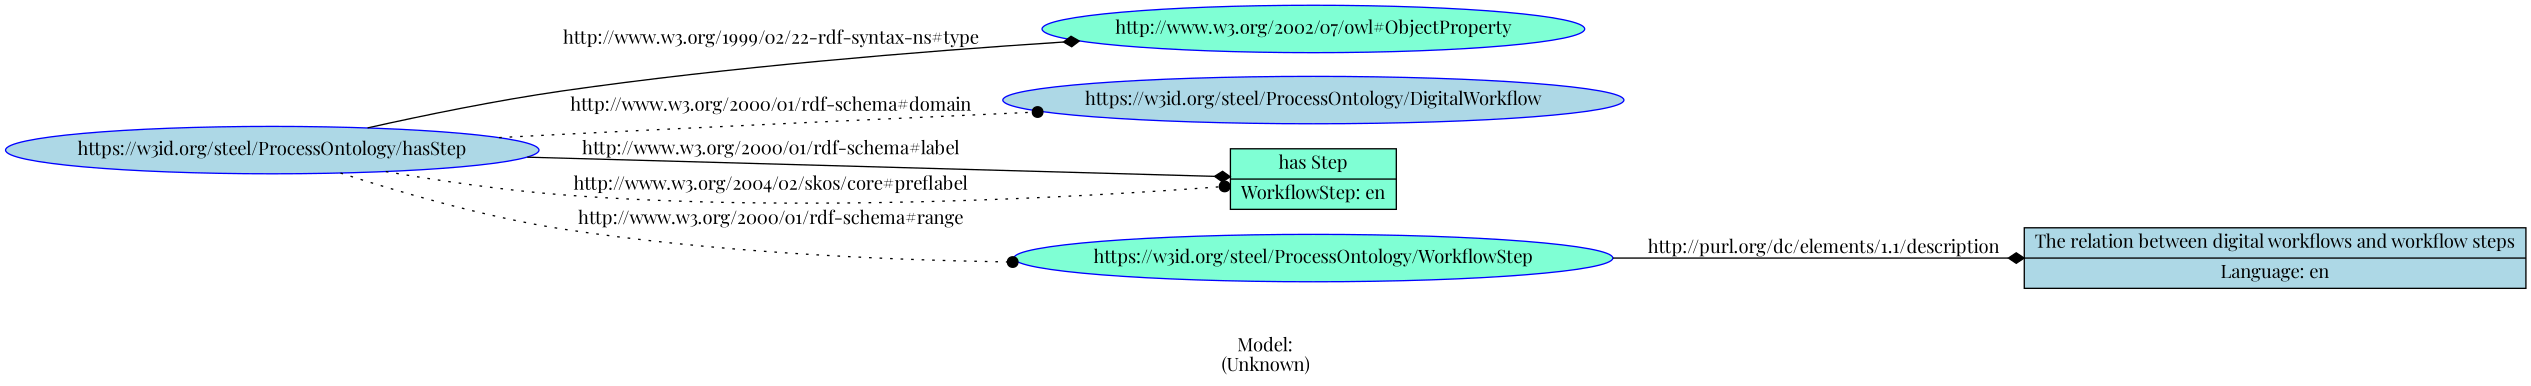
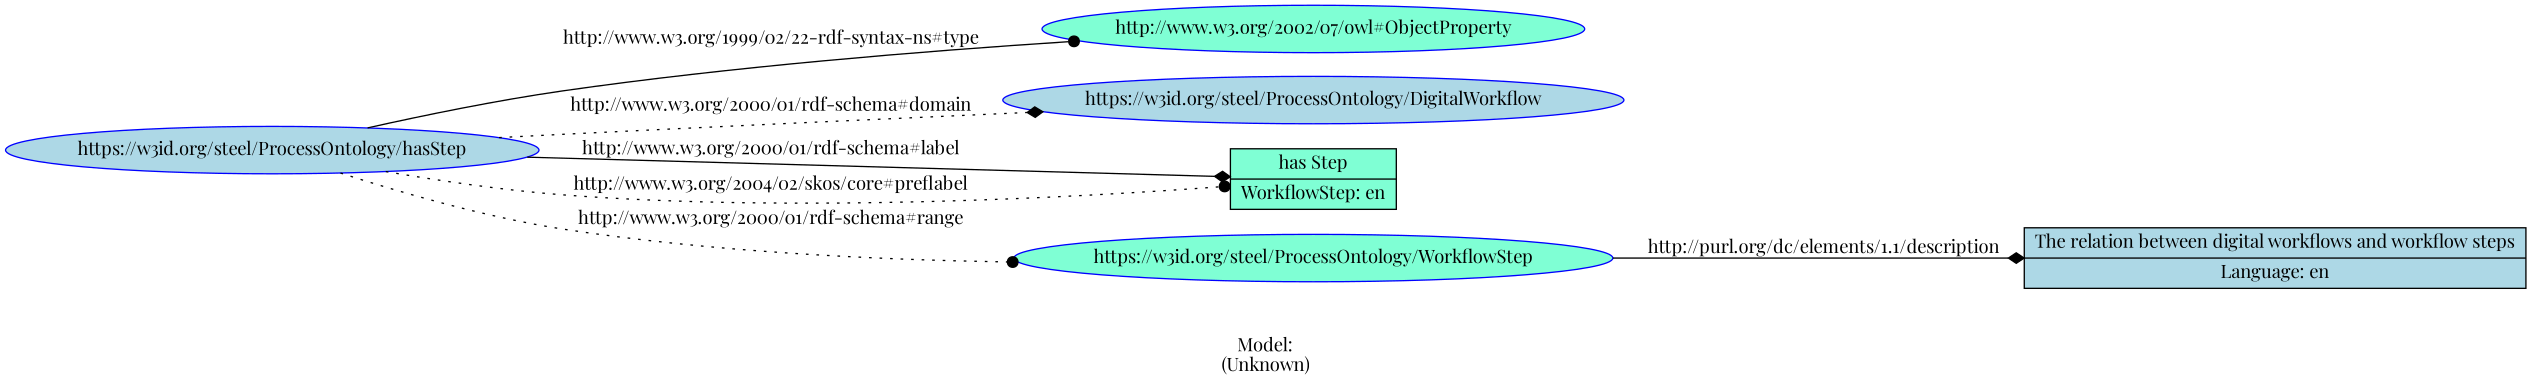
(714, 72) -> (716, 72)
(765, 124) -> (763, 125)
